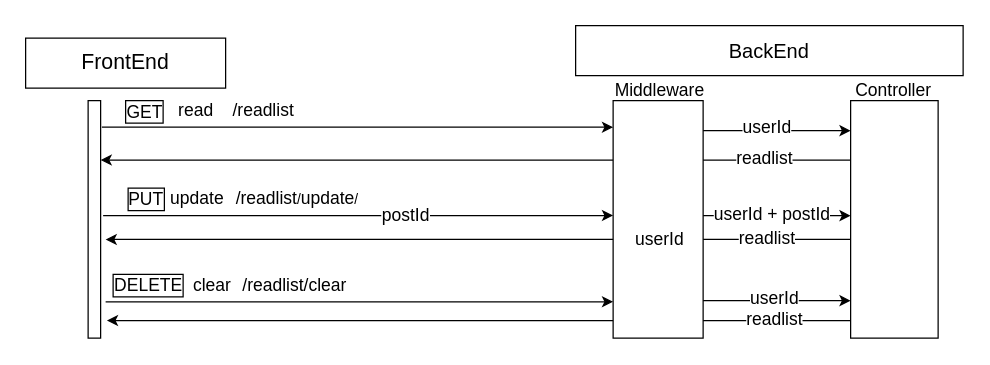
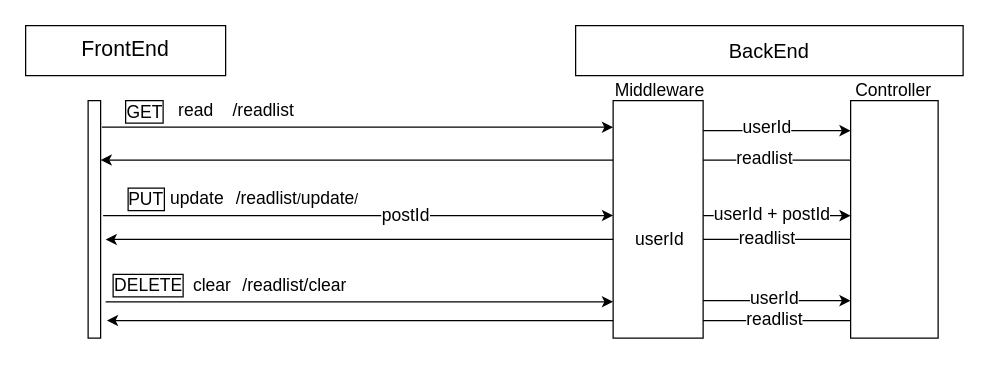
(126, 63) -> (126, 51)
